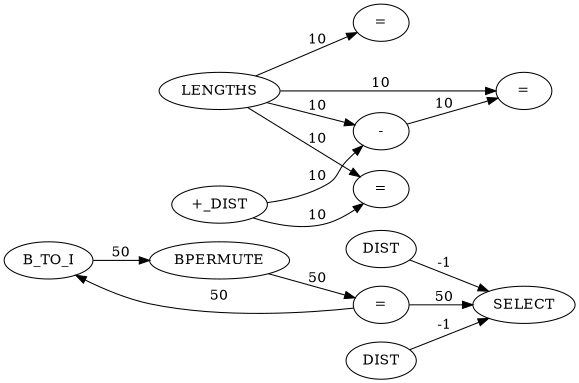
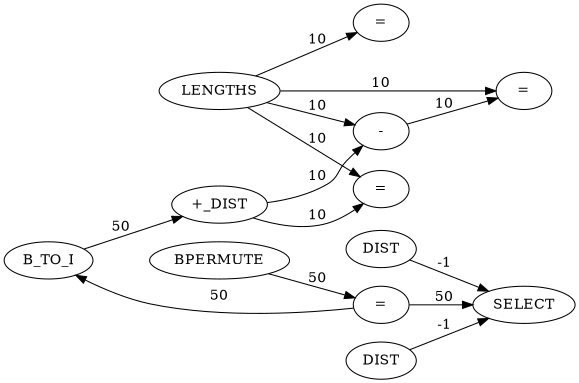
(116, 260) -> (128, 234)
